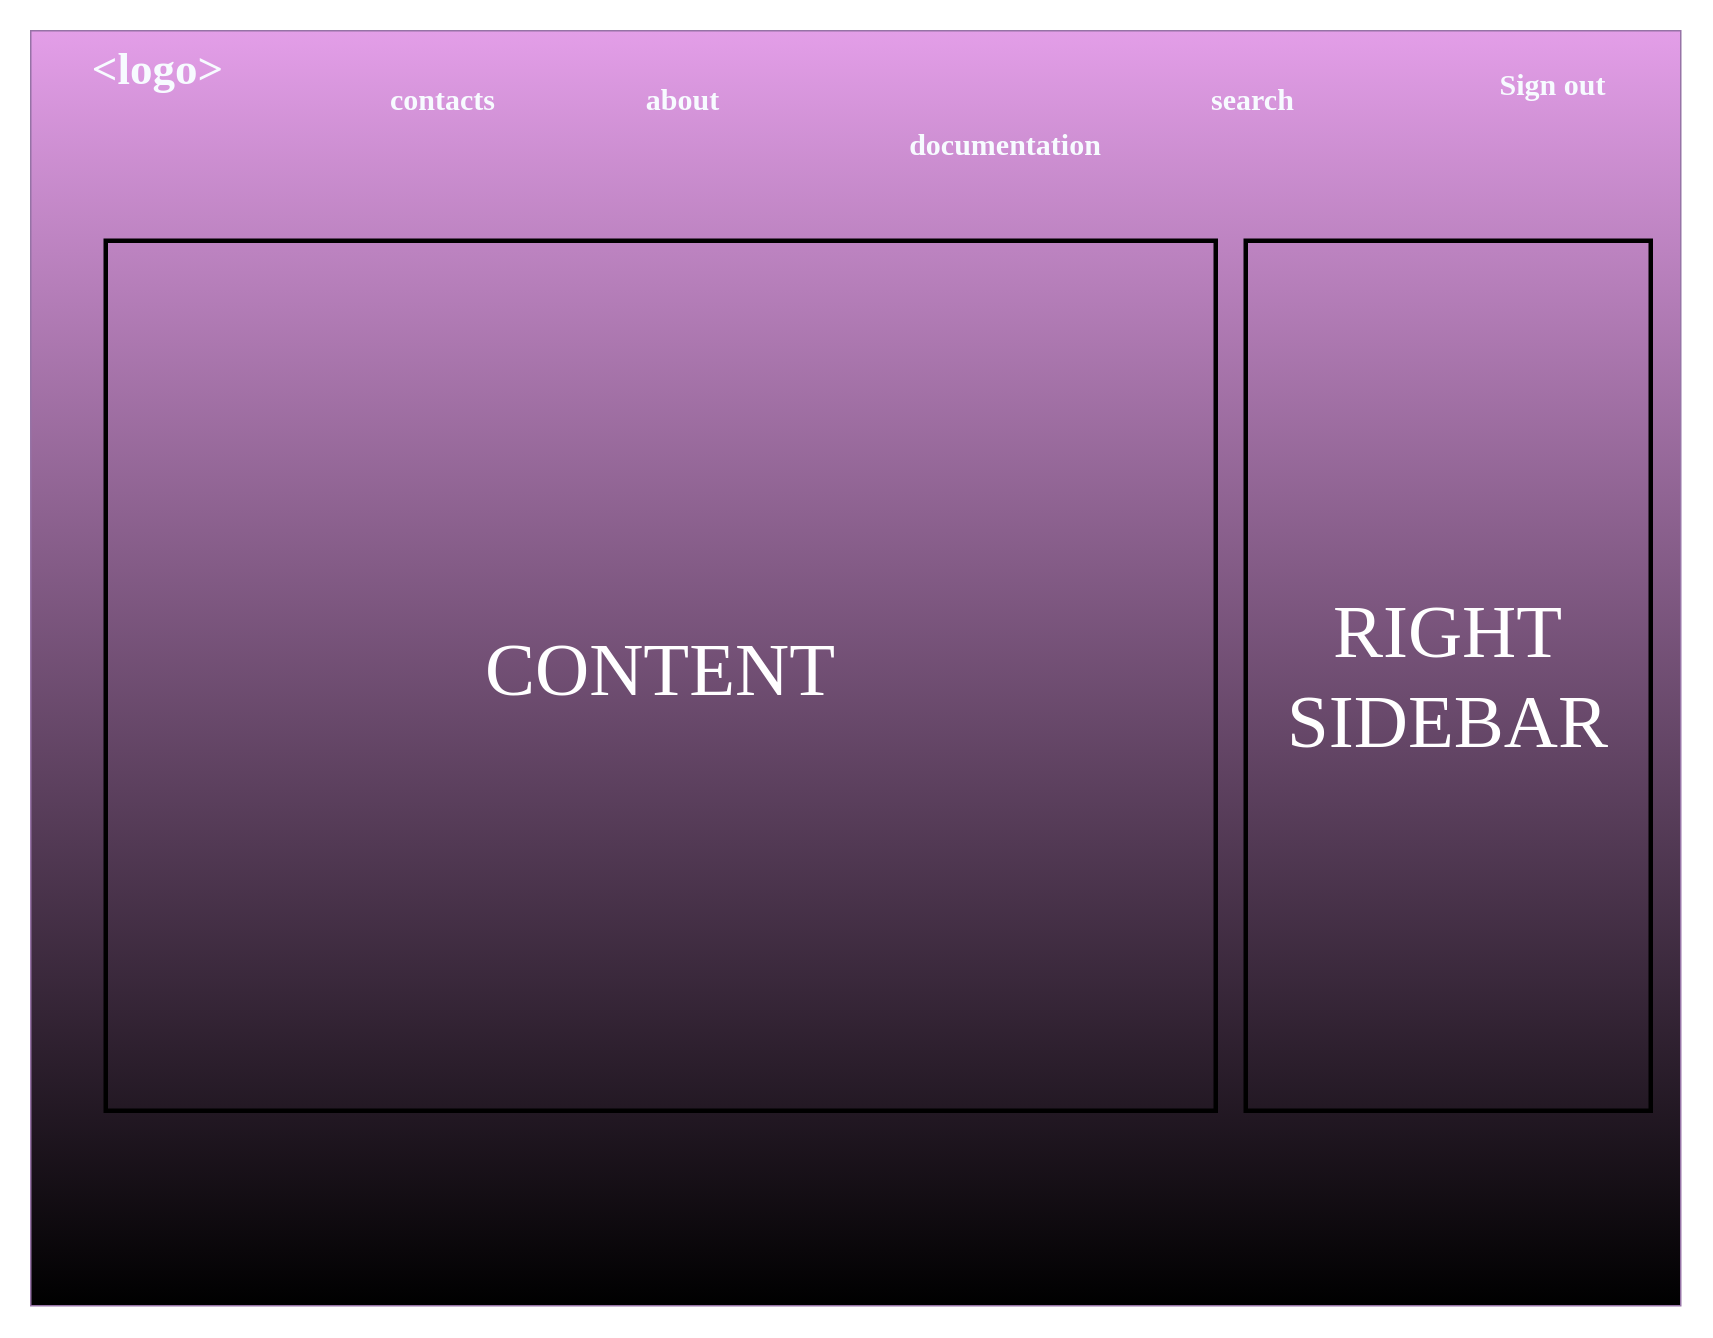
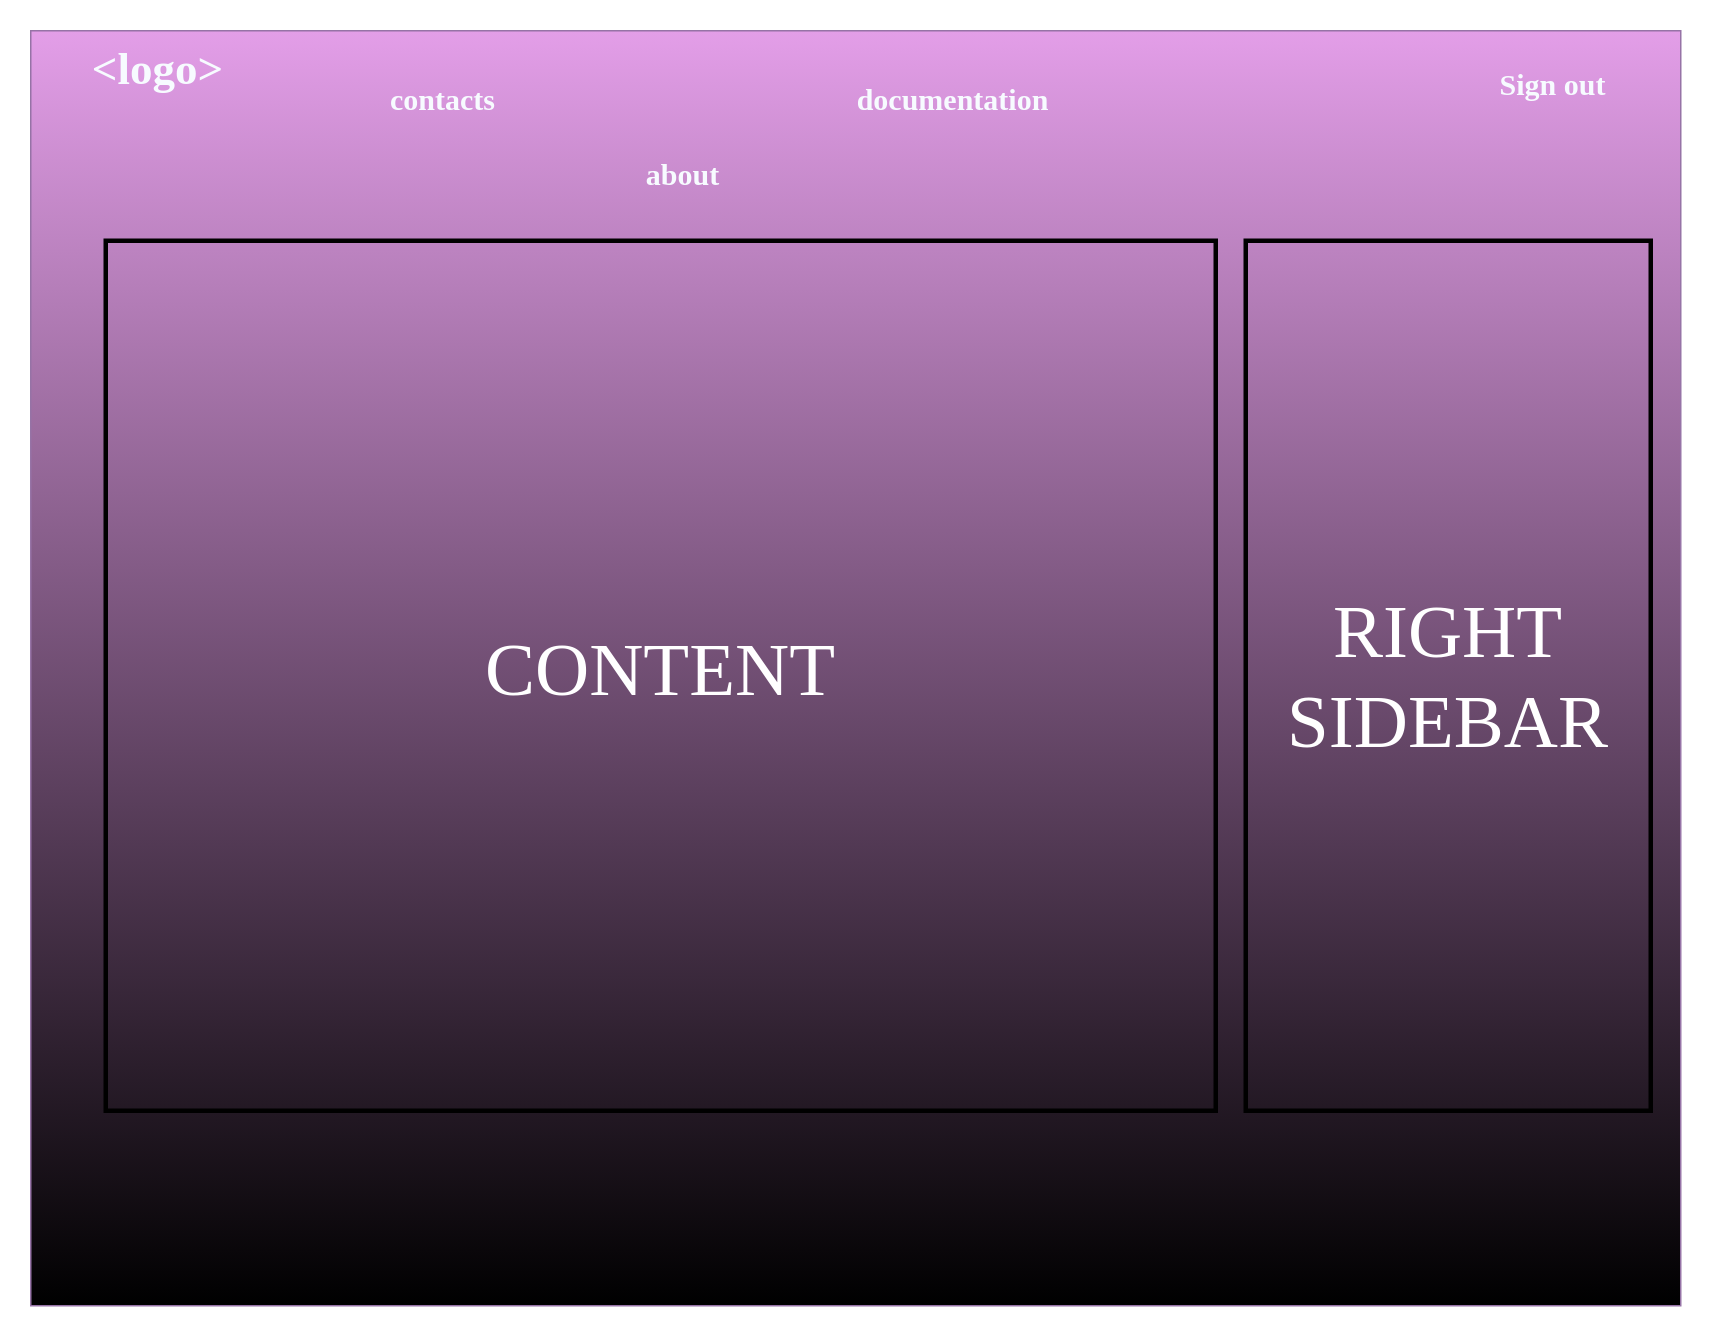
(683, 98) -> (683, 173)
(1253, 98) -> none
(1006, 143) -> (953, 98)
